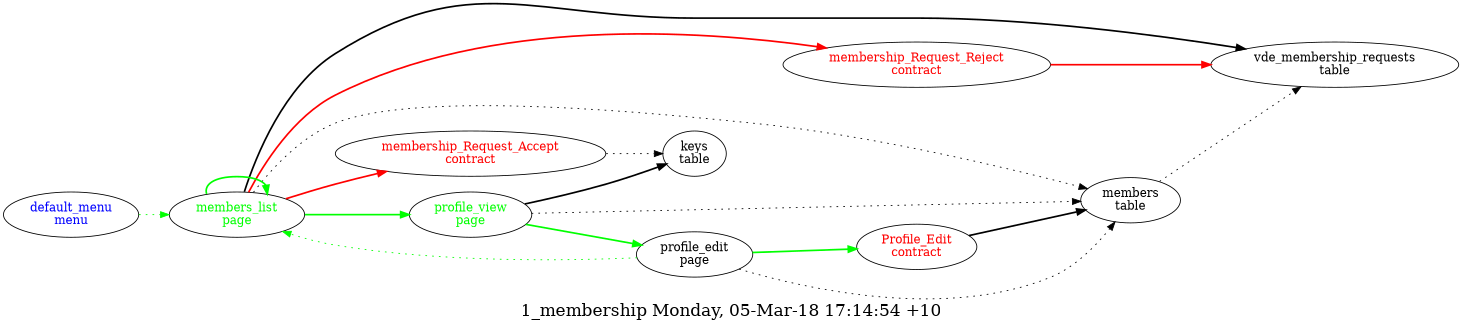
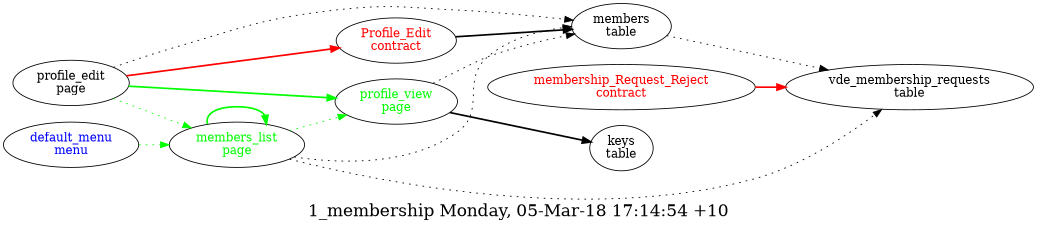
(697, 18) -> (590, 199)
(507, 44) -> none
(471, 154) -> none
(353, 215) -> (314, 124)
(579, 234) -> (228, 92)
(800, 251) -> (229, 62)
